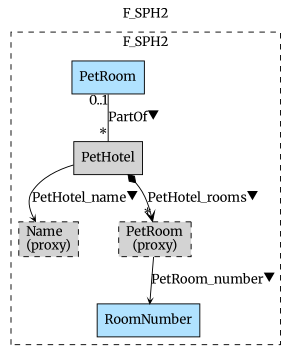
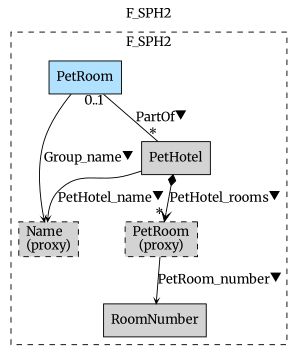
none -> (42, 152)
(148, 320) -> (155, 320)
